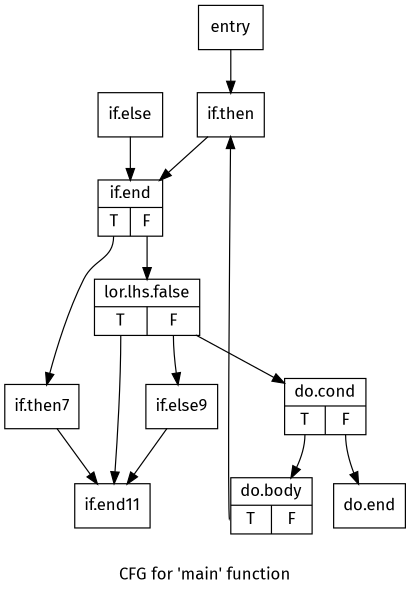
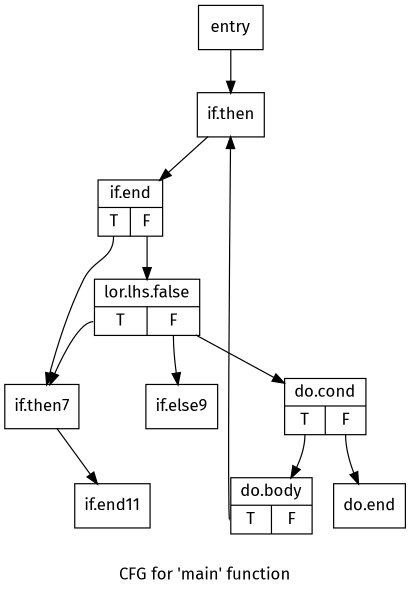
(130, 115) -> none
(119, 404) -> (70, 344)
(151, 451) -> none
